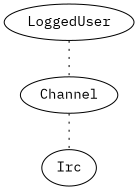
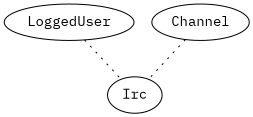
(69, 59) -> (103, 59)
